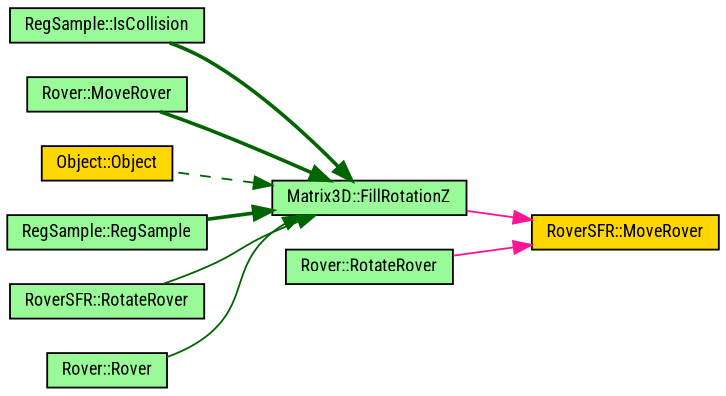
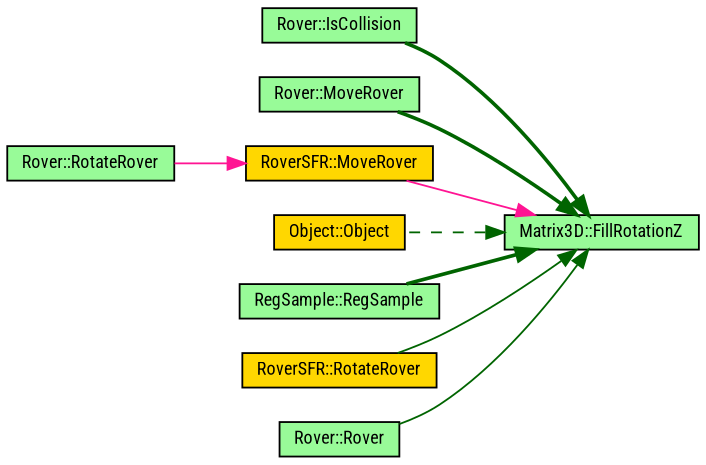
(107, 25) -> (339, 25)
(490, 214) -> (462, 196)
(107, 301) -> (339, 370)
